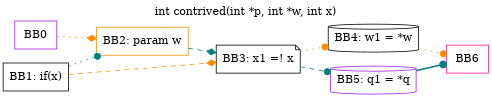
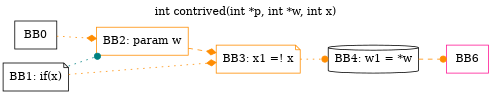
(36, 35) -> (36, 35)
(197, 50) -> (197, 50)
(429, 51) -> (429, 59)
(258, 59) -> (258, 59)
(138, 69) -> (138, 69)
(36, 77) -> (36, 77)
(373, 80) -> none
